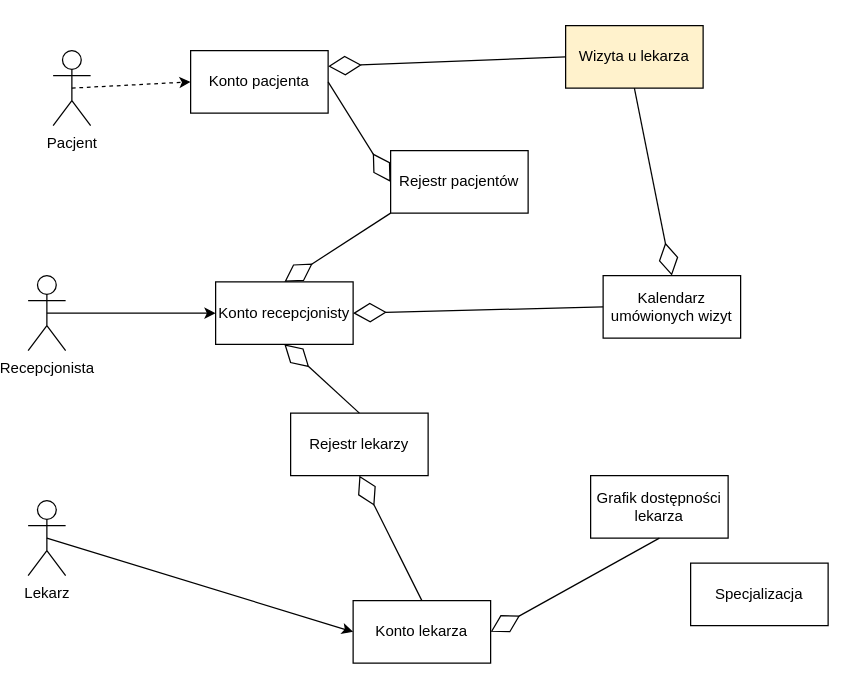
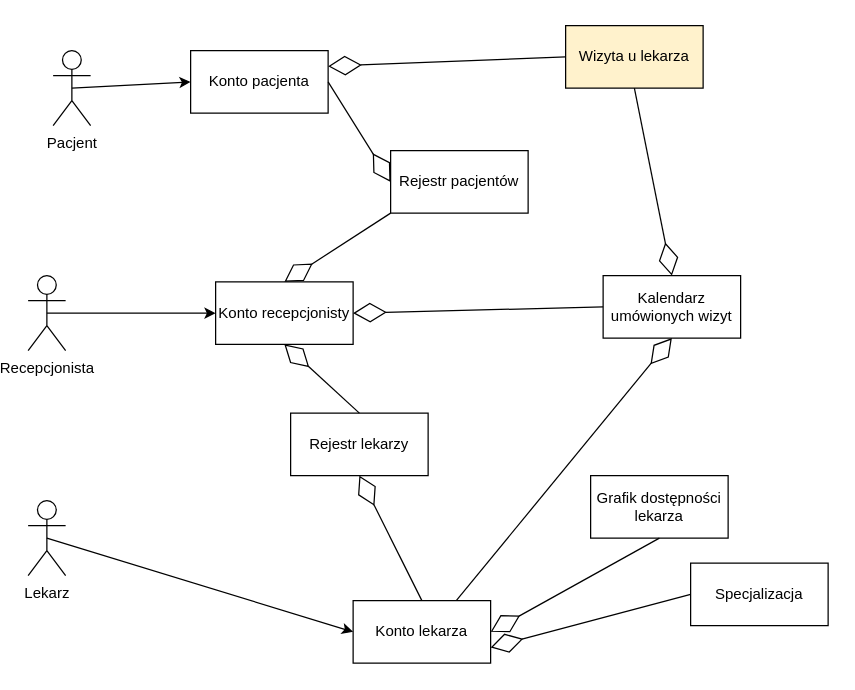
(133, 85) -> (133, 85)
none -> (553, 482)
none -> (606, 617)
